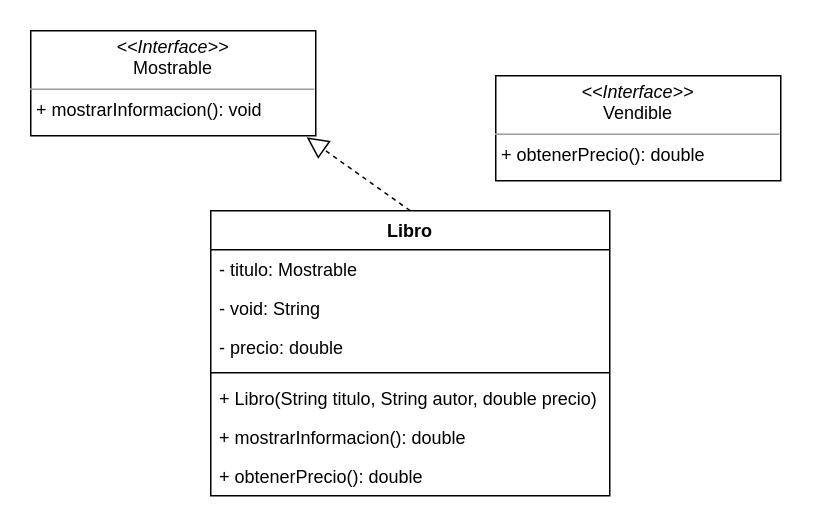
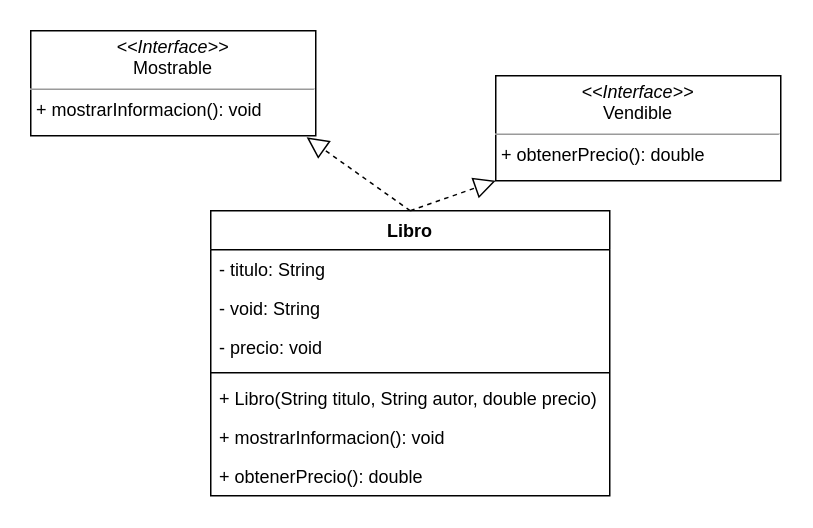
none -> (443, 199)
(301, 271) -> (286, 271)
(289, 349) -> (279, 349)
(359, 439) -> (349, 439)
